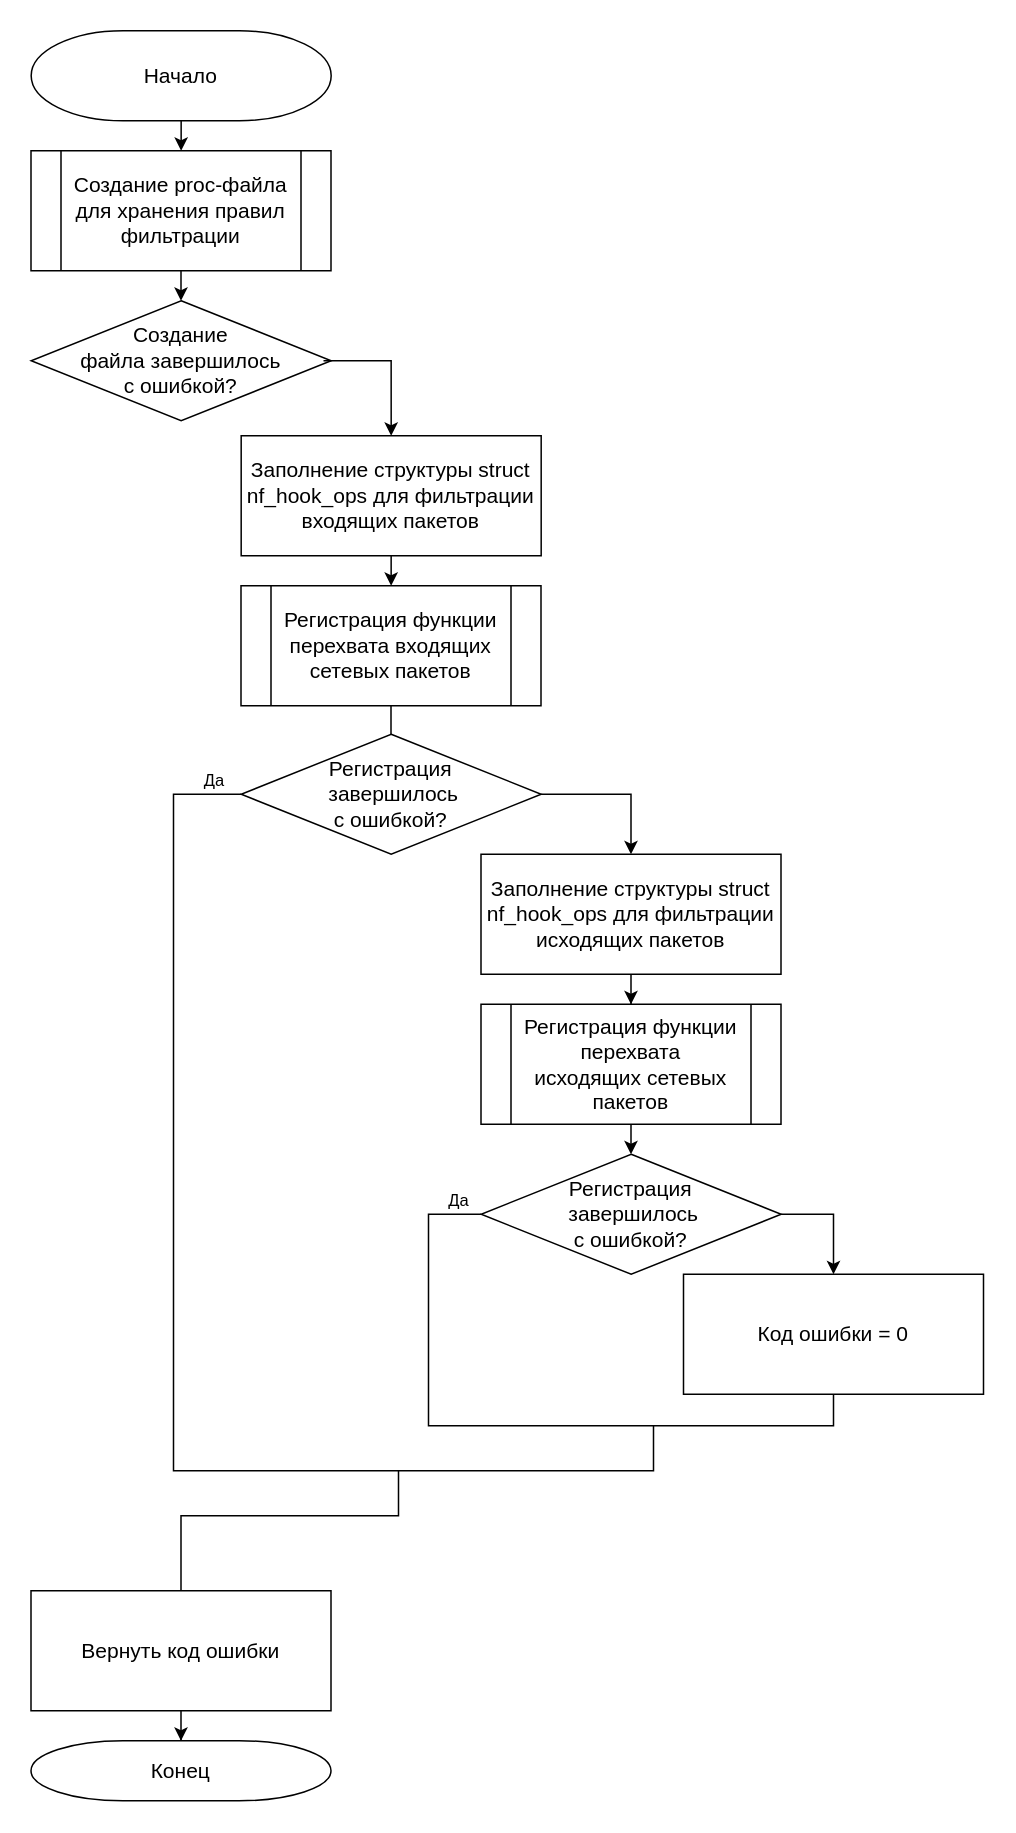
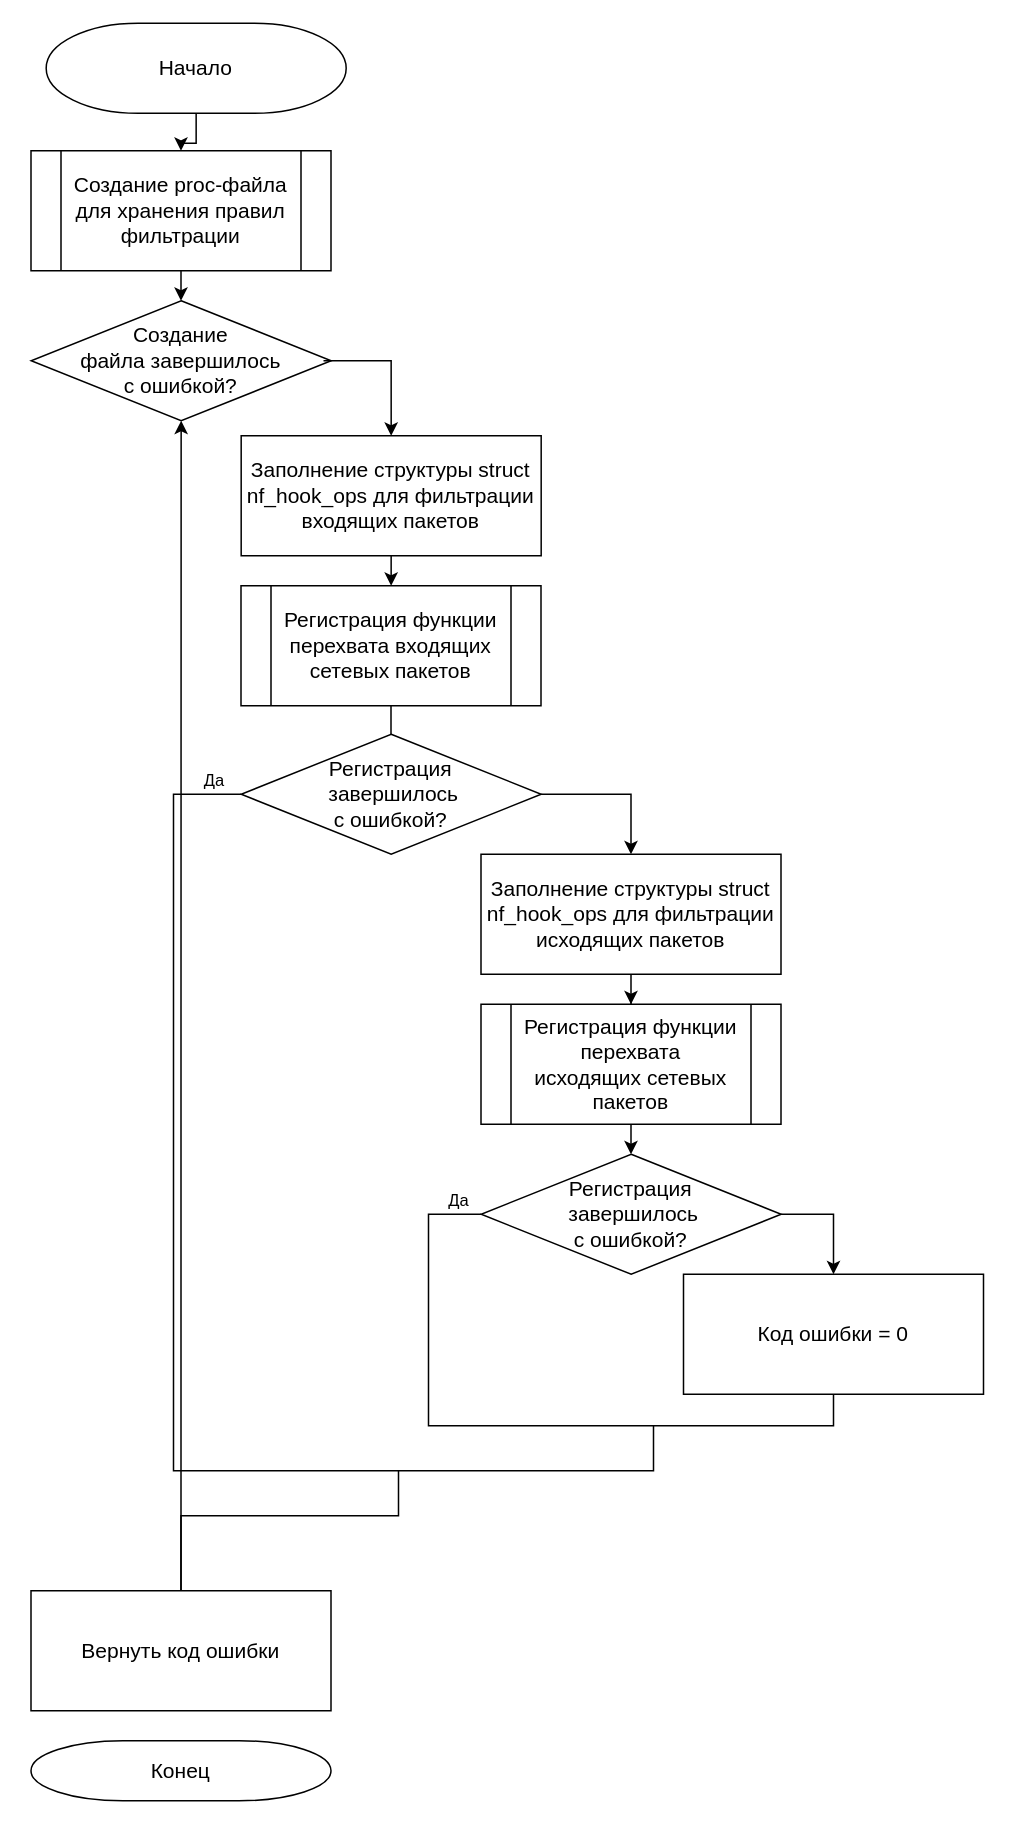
(181, 76) -> (196, 68)
(181, 1731) -> (181, 972)
